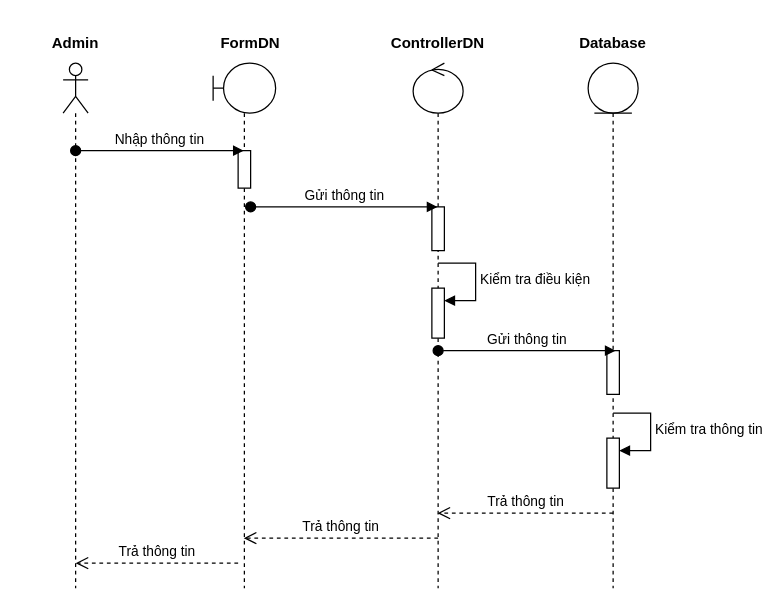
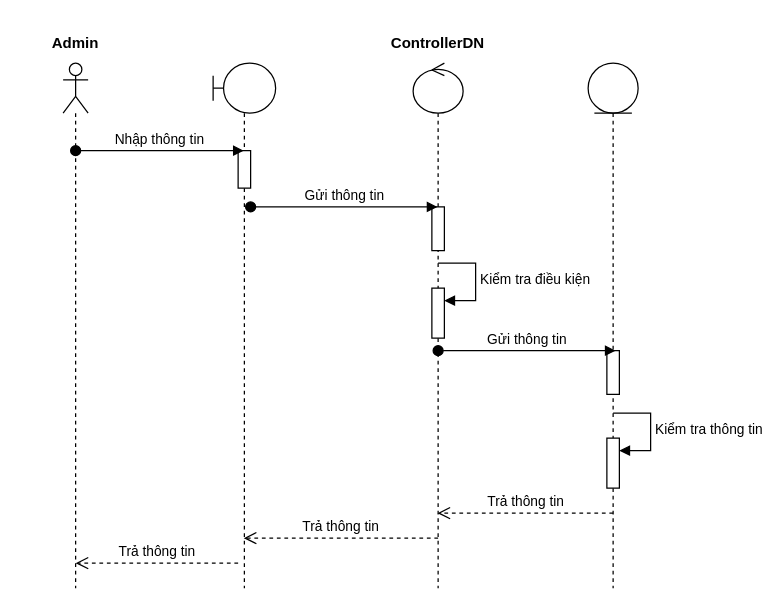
(251, 42) -> none
(613, 42) -> none
